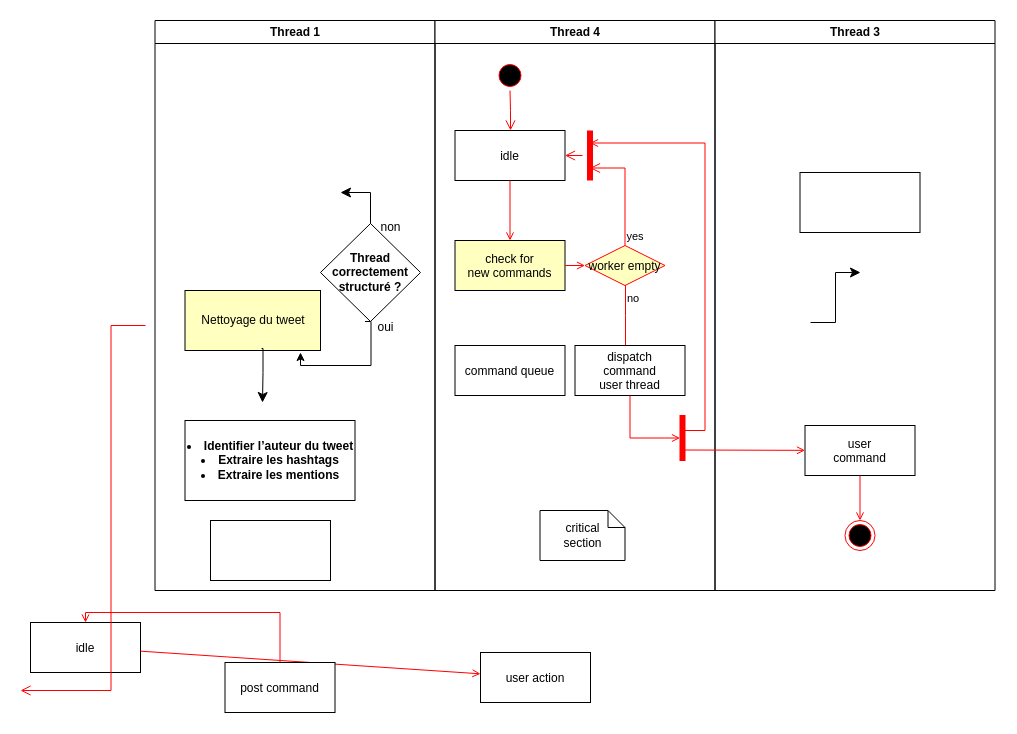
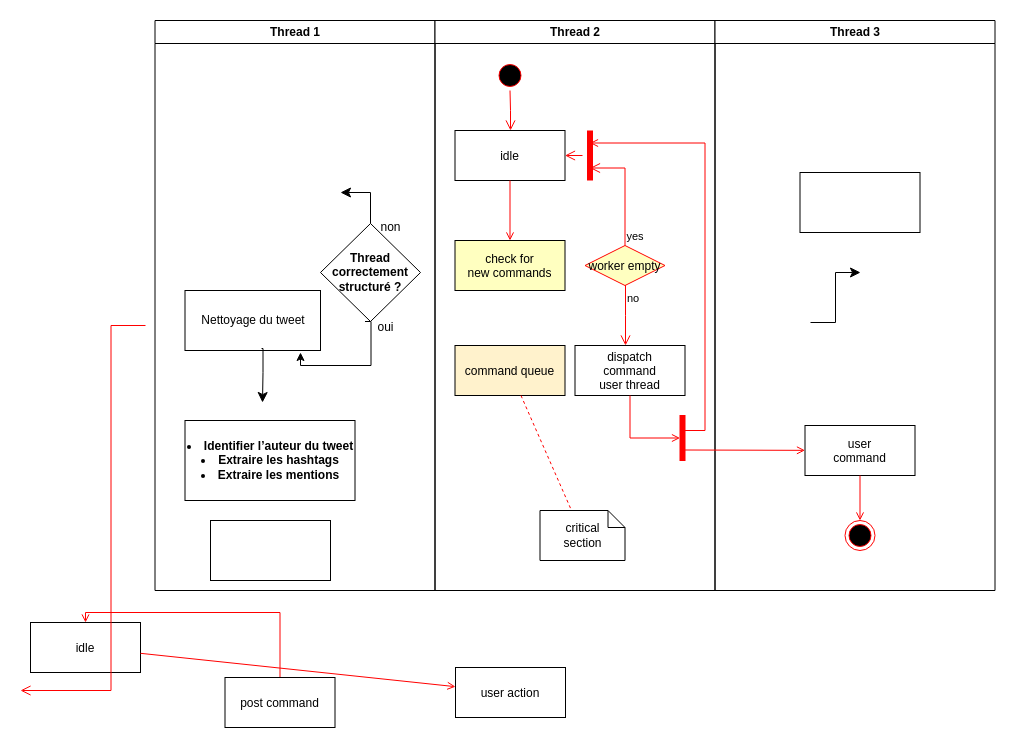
(576, 33) -> (576, 33)
(573, 266) -> none
(253, 321) -> (253, 321)
(626, 340) -> (626, 339)
(510, 371) -> (510, 371)
none -> (546, 452)
(536, 678) -> (511, 693)
(280, 688) -> (280, 703)
